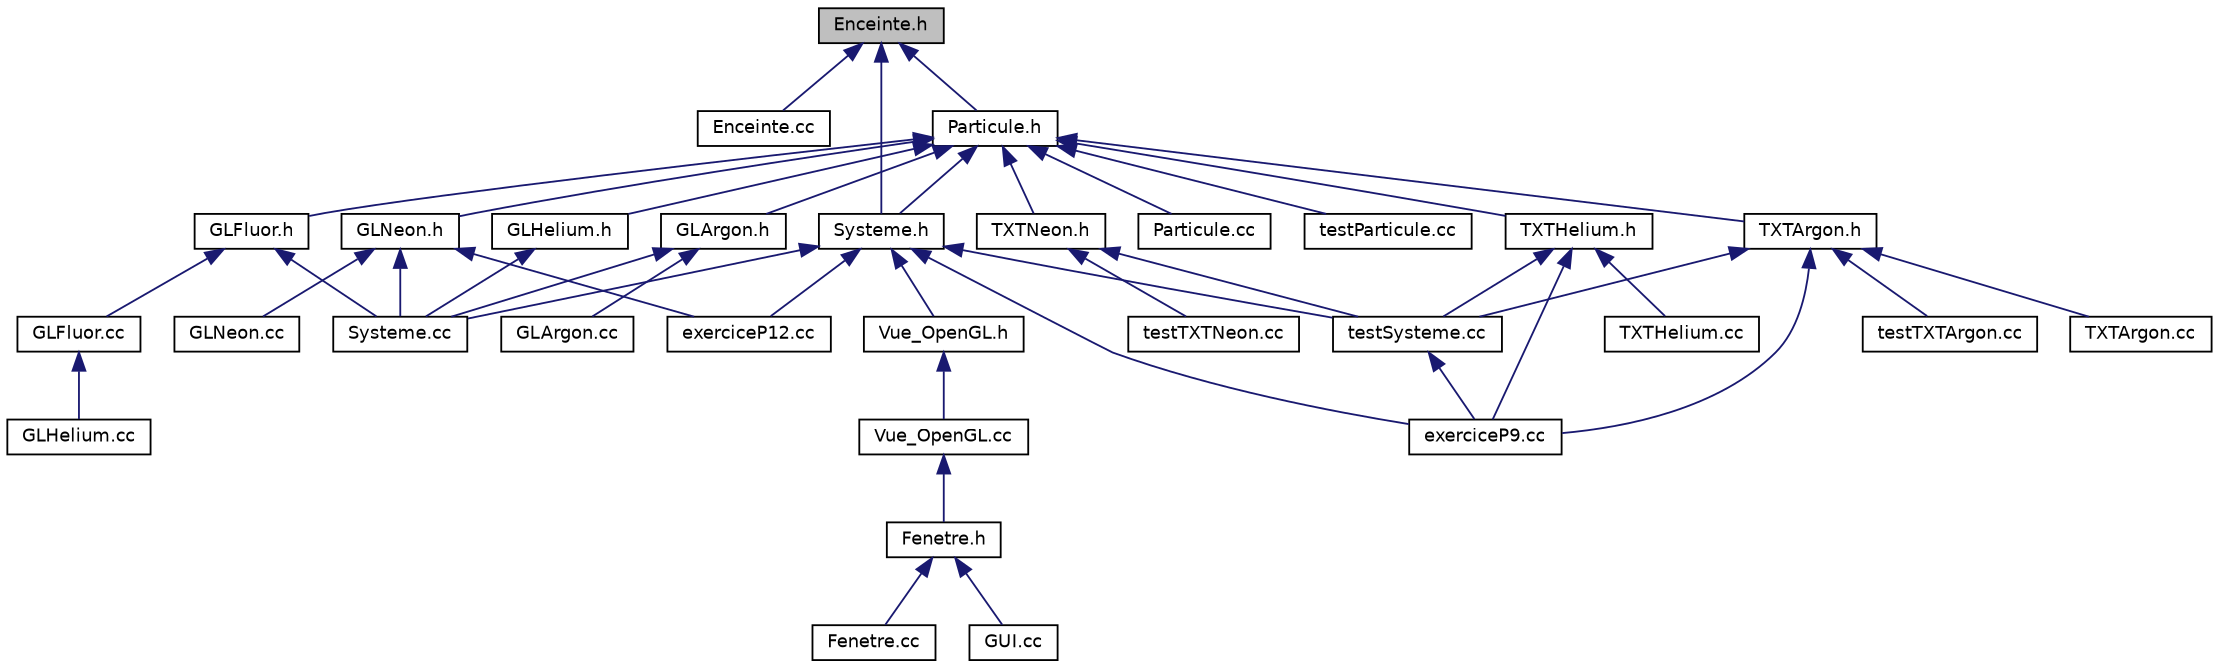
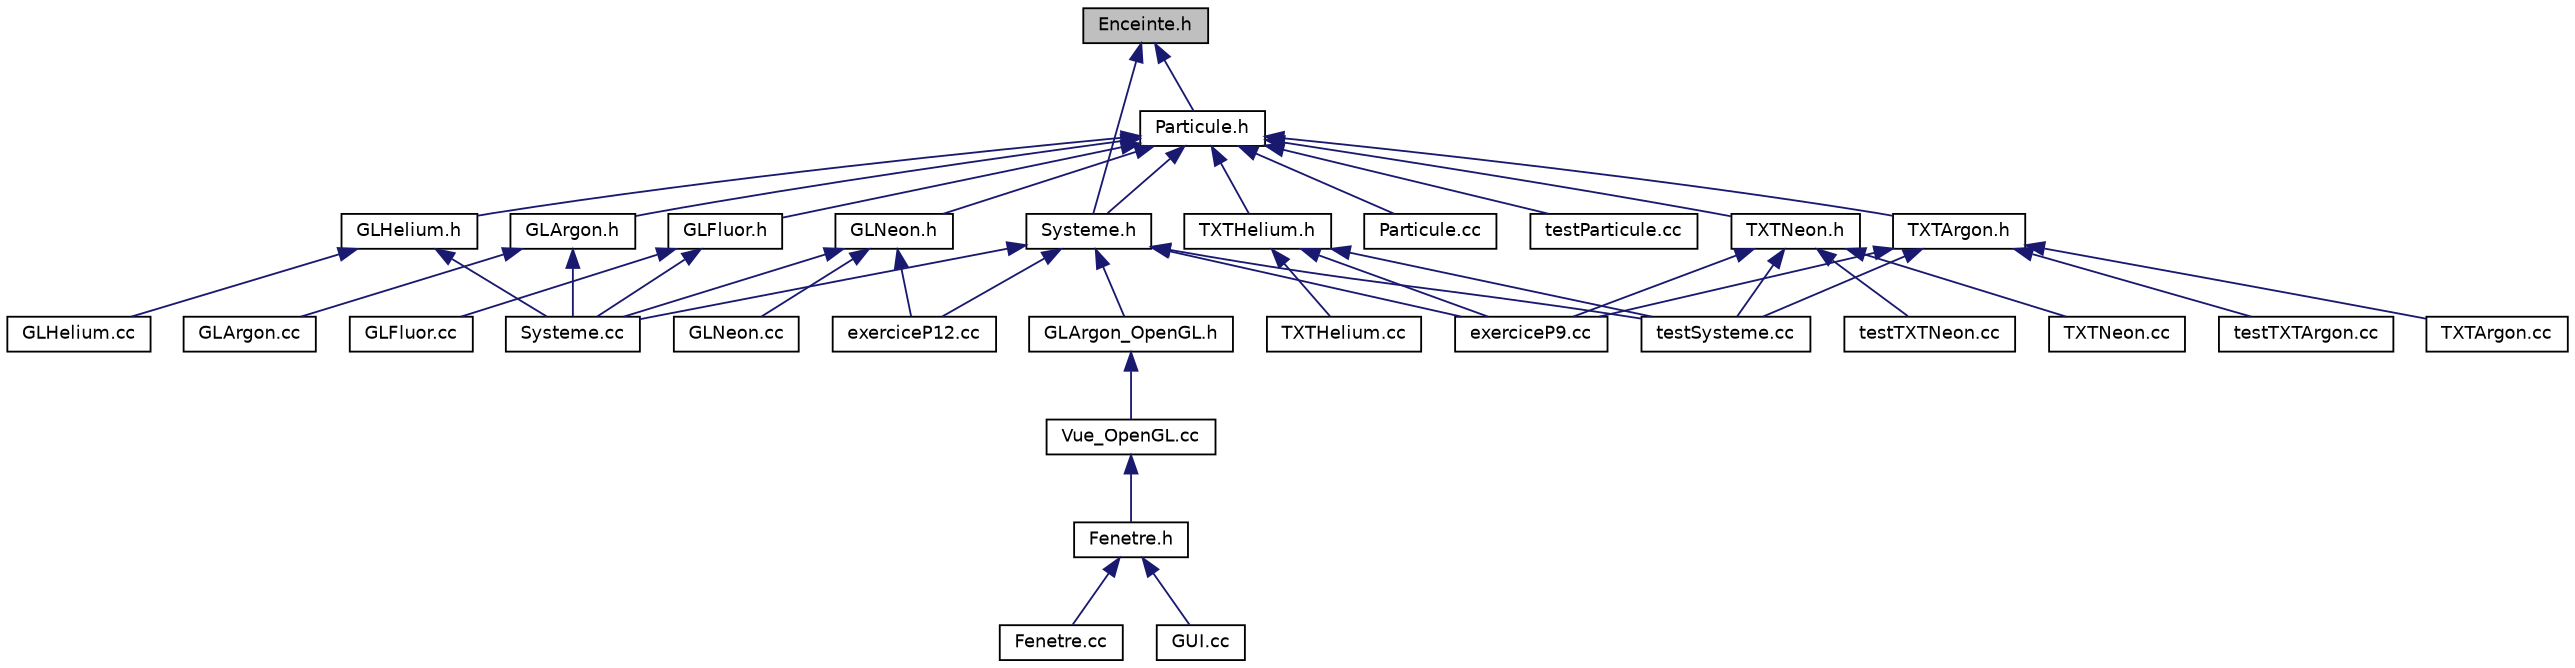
(764, 129) -> none
(944, 334) -> (1131, 334)
none -> (2117, 334)
(1457, 394) -> (1655, 286)
(79, 395) -> (235, 285)
